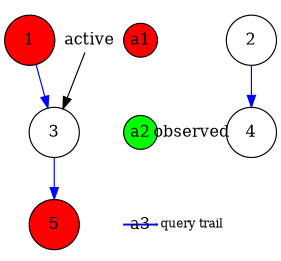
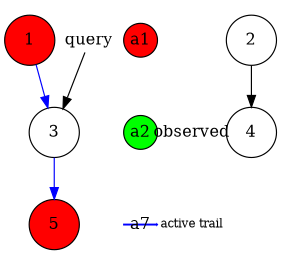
(89, 40) -> (89, 40)
(251, 80) -> (251, 80)
(141, 225) -> (141, 225)
(192, 225) -> (192, 225)
